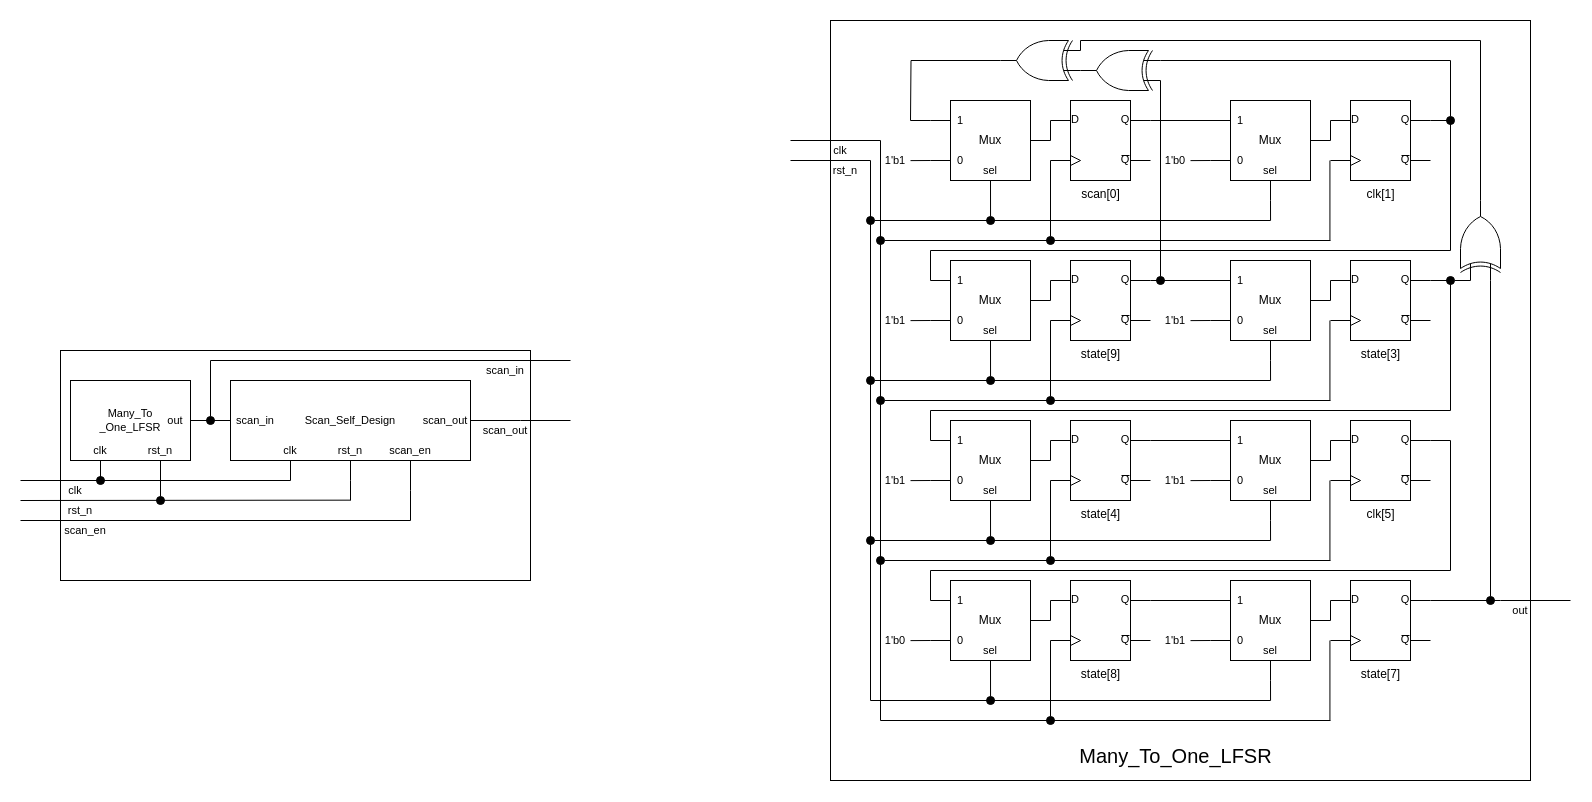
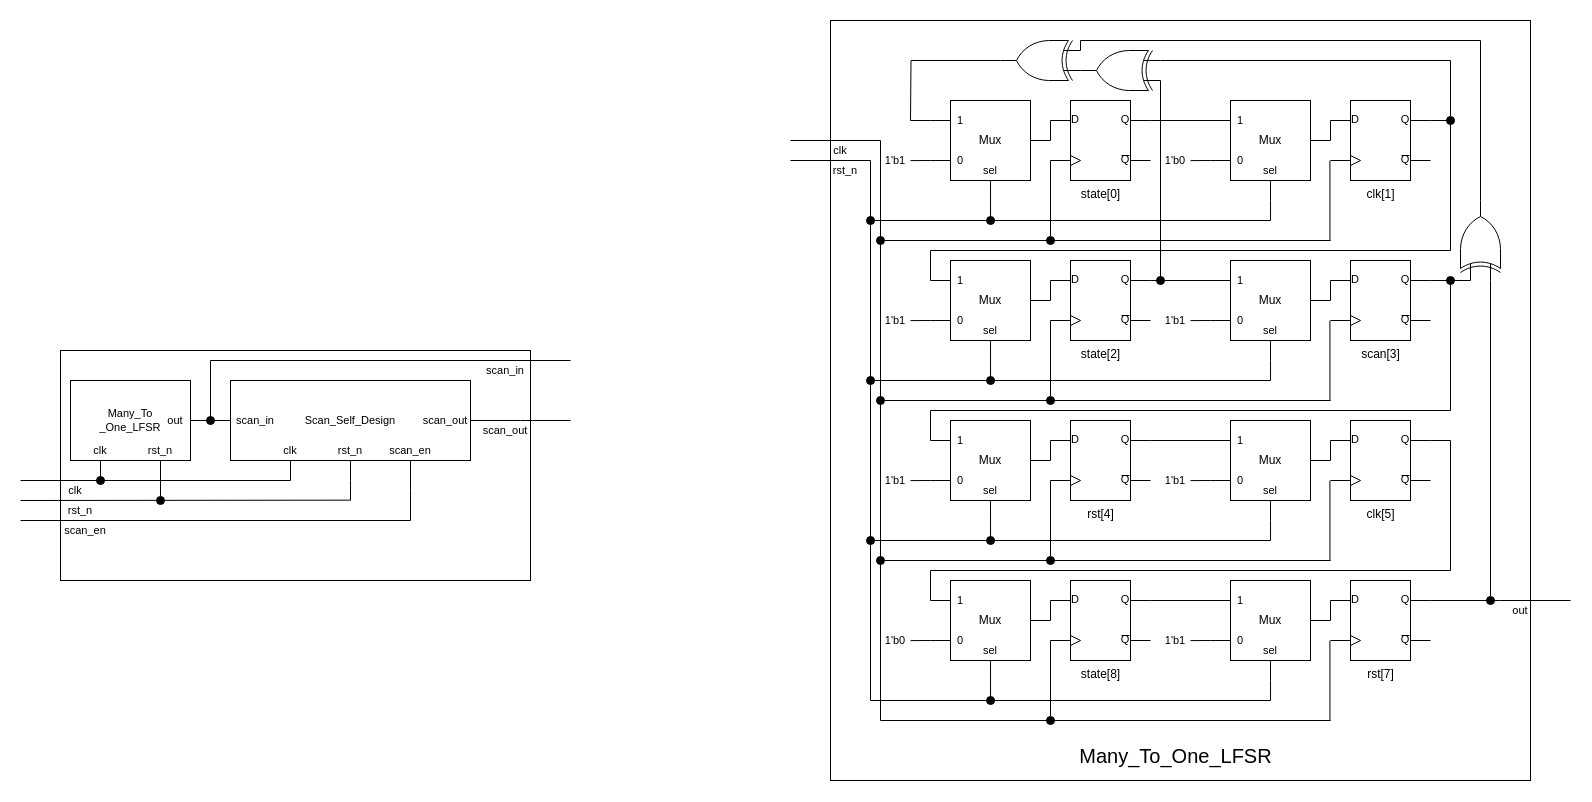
(1075, 119) -> (1075, 119)
(1075, 279) -> (1075, 279)
(1355, 279) -> (1355, 279)
(1075, 439) -> (1075, 439)
(1355, 599) -> (1355, 599)
